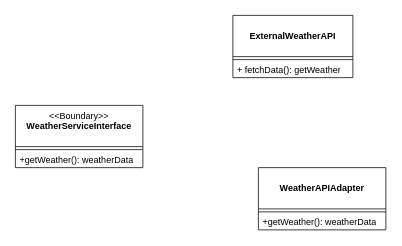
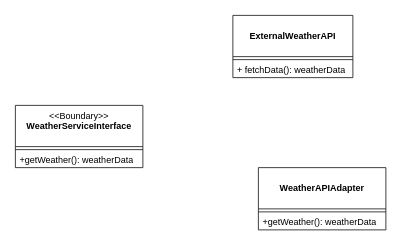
(294, 70) -> (294, 70)
